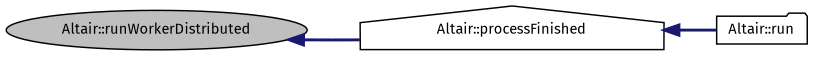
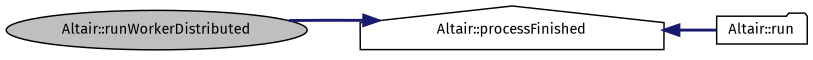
(332, 40) -> (326, 20)
